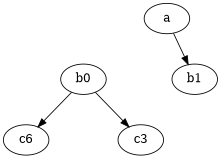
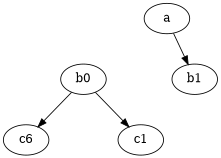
(141, 140) -> (141, 140)
